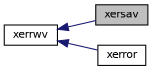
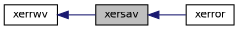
(83, 47) -> (172, 15)
